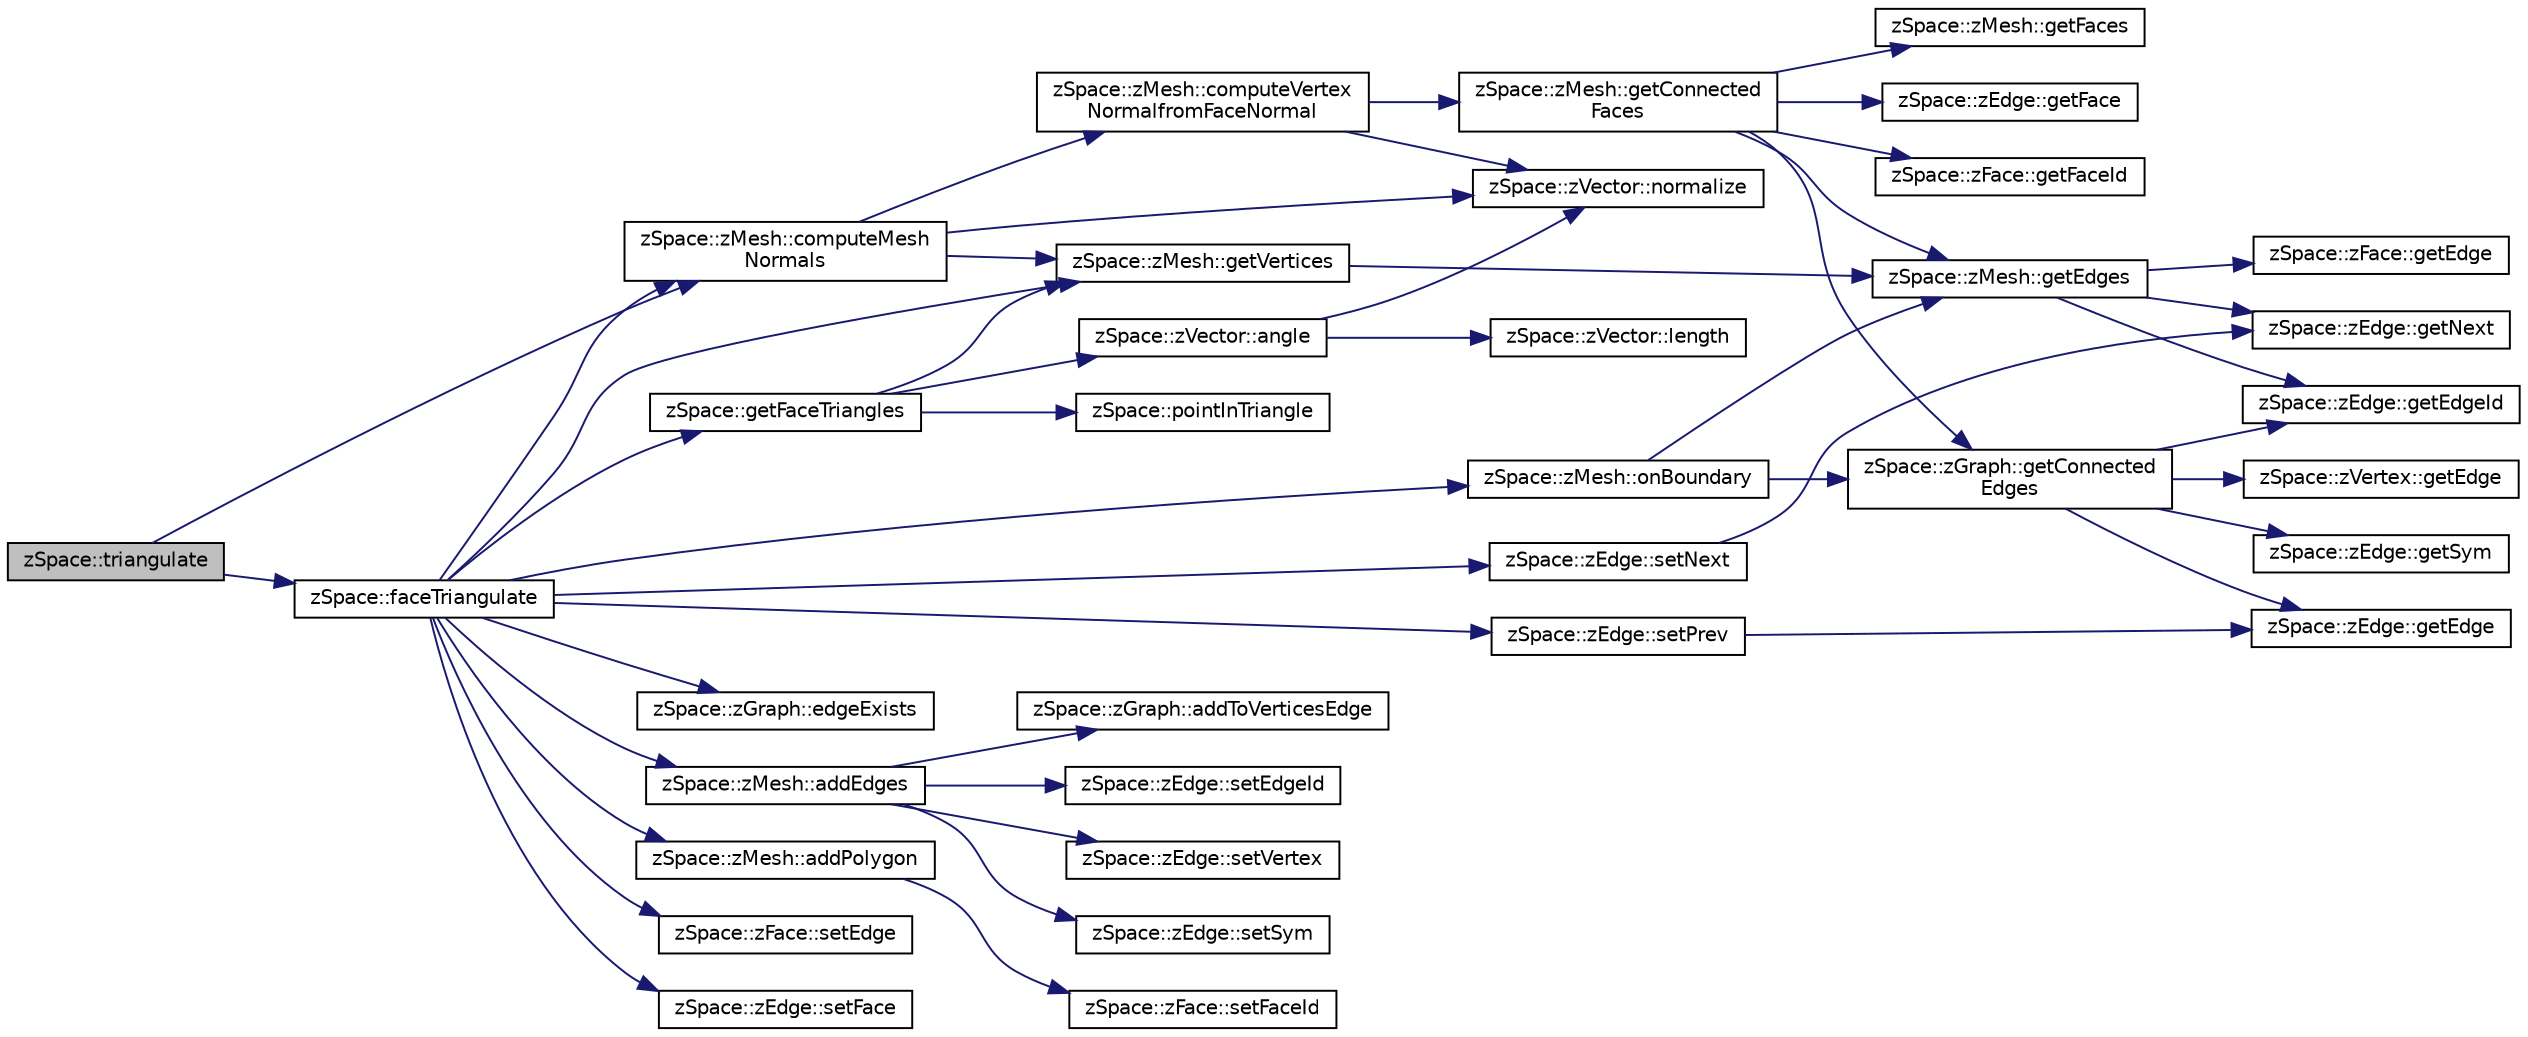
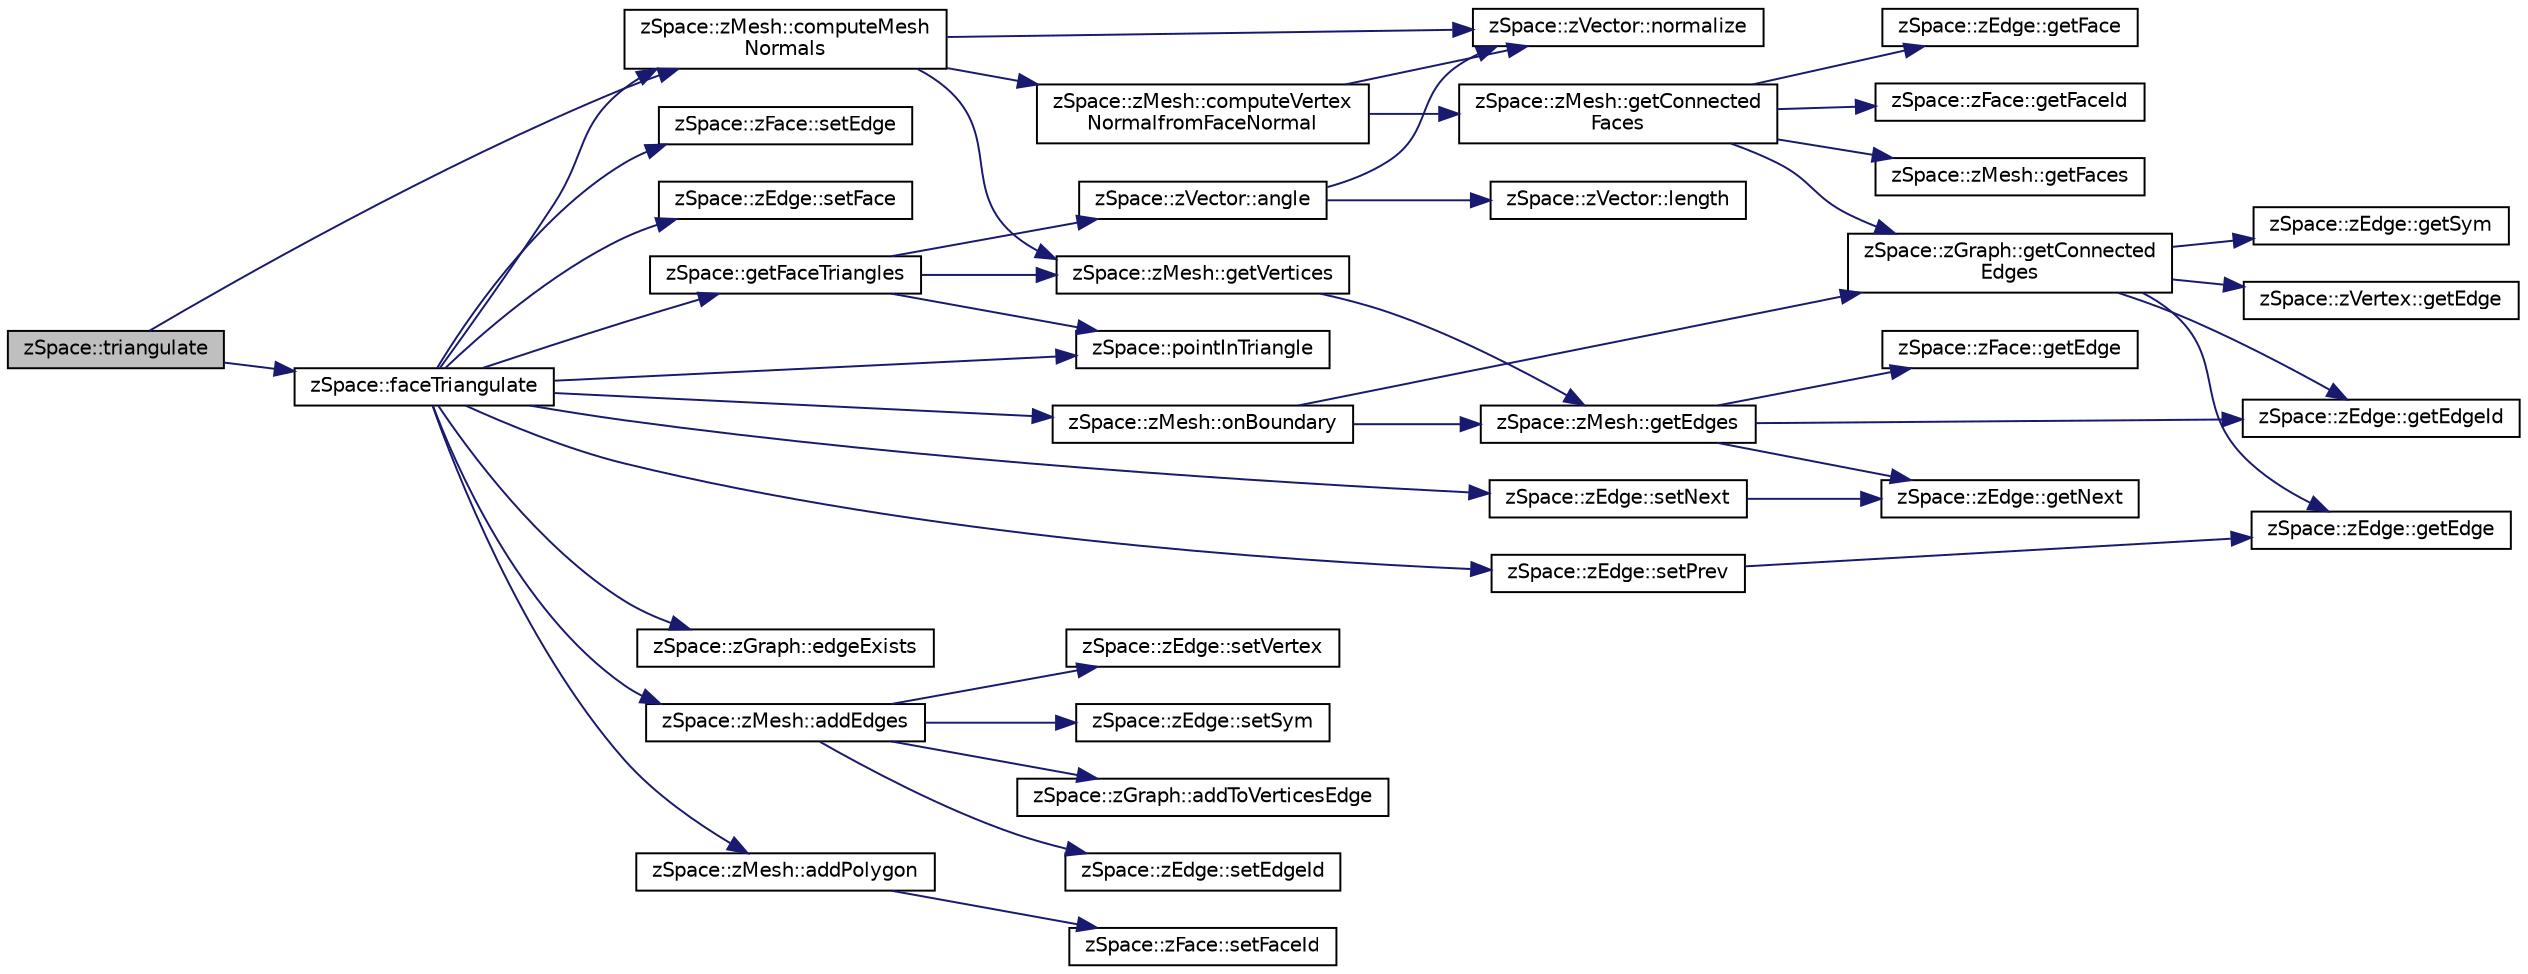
(1828, 198) -> none
(707, 350) -> (805, 369)
